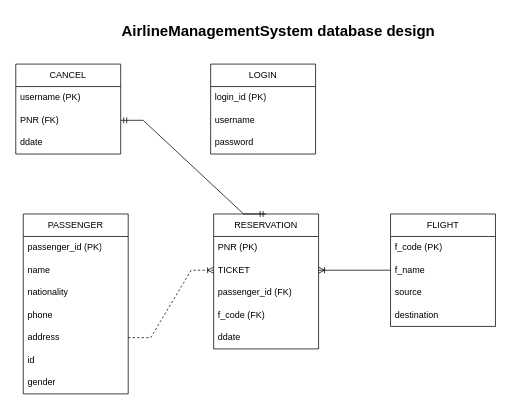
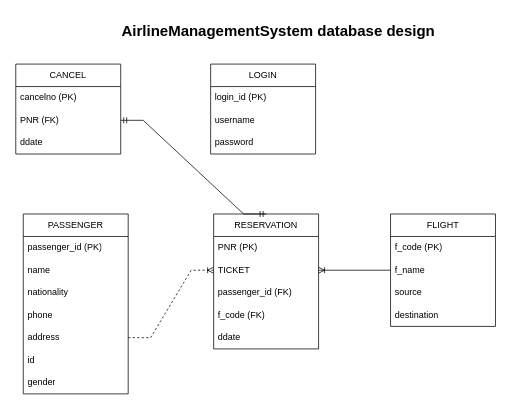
(51, 98) -> (50, 98)
